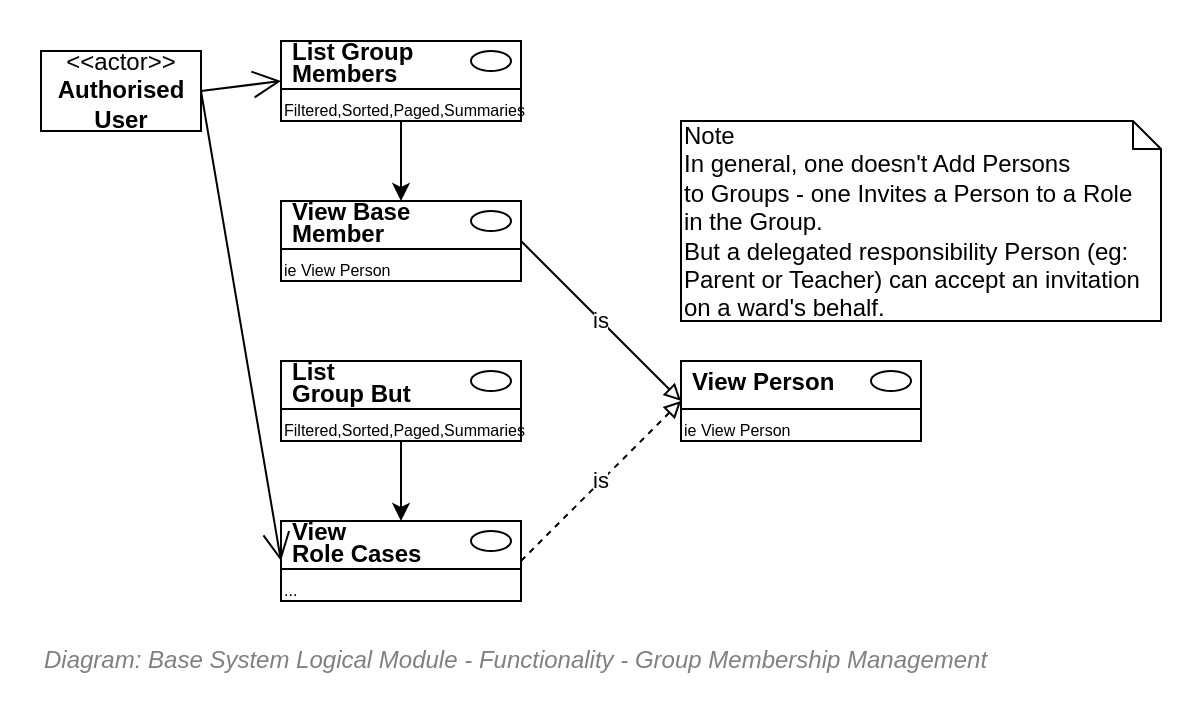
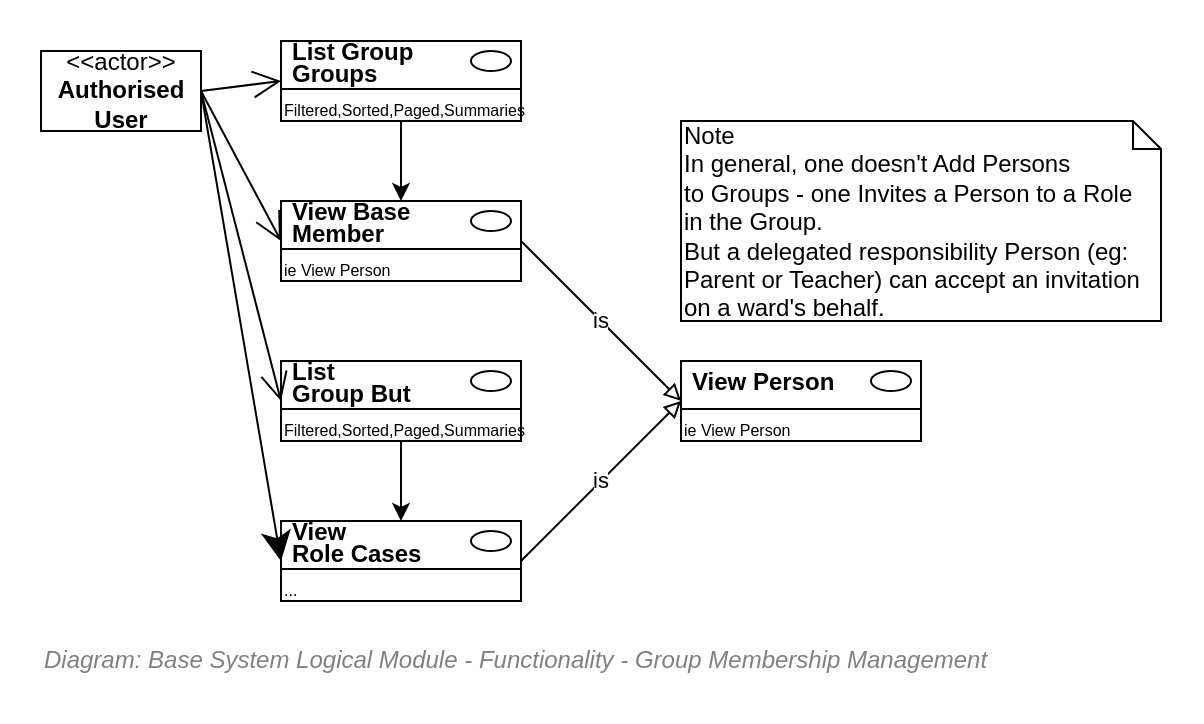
(354, 63) -> (354, 63)
none -> (243, 170)
none -> (245, 262)
(559, 523) -> (559, 523)
(278, 545) -> (277, 537)
